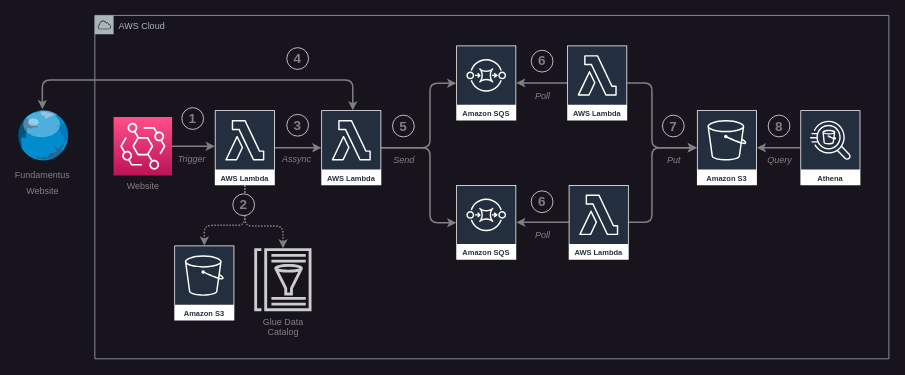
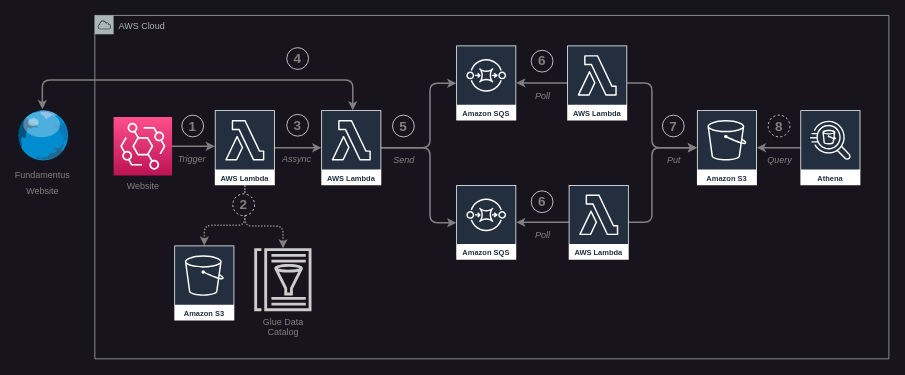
(193, 119) -> (193, 126)
(779, 126) -> (779, 126)
(244, 205) -> (244, 205)
